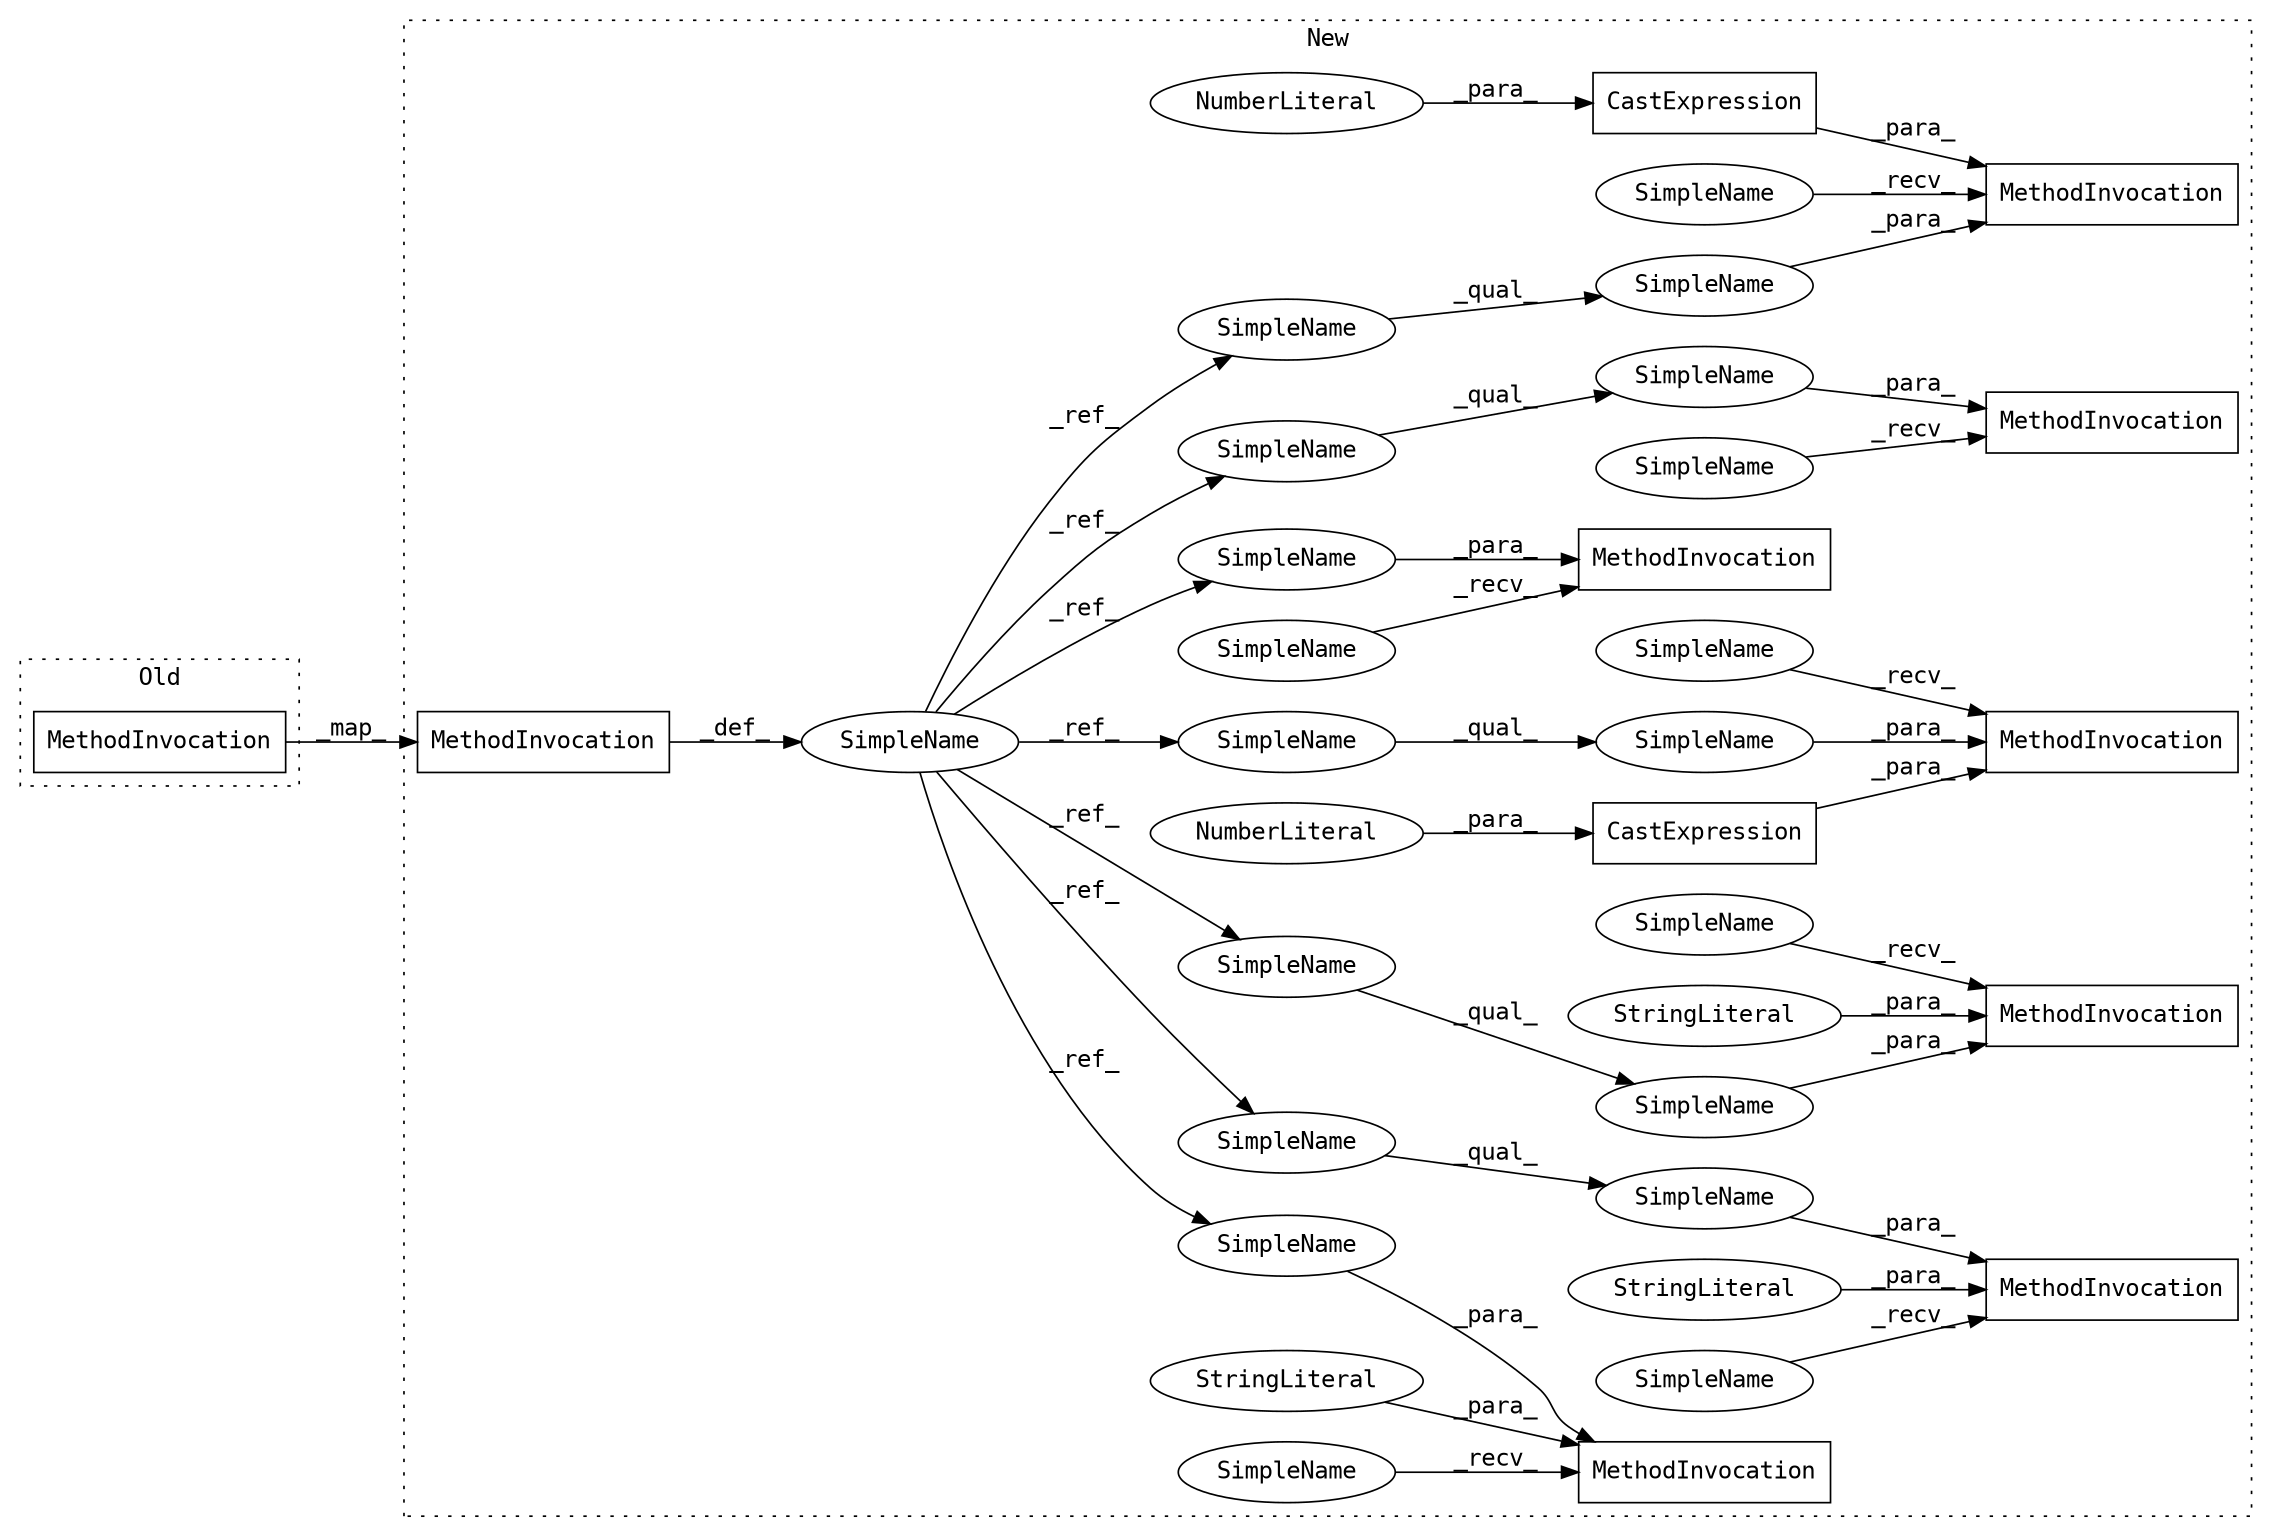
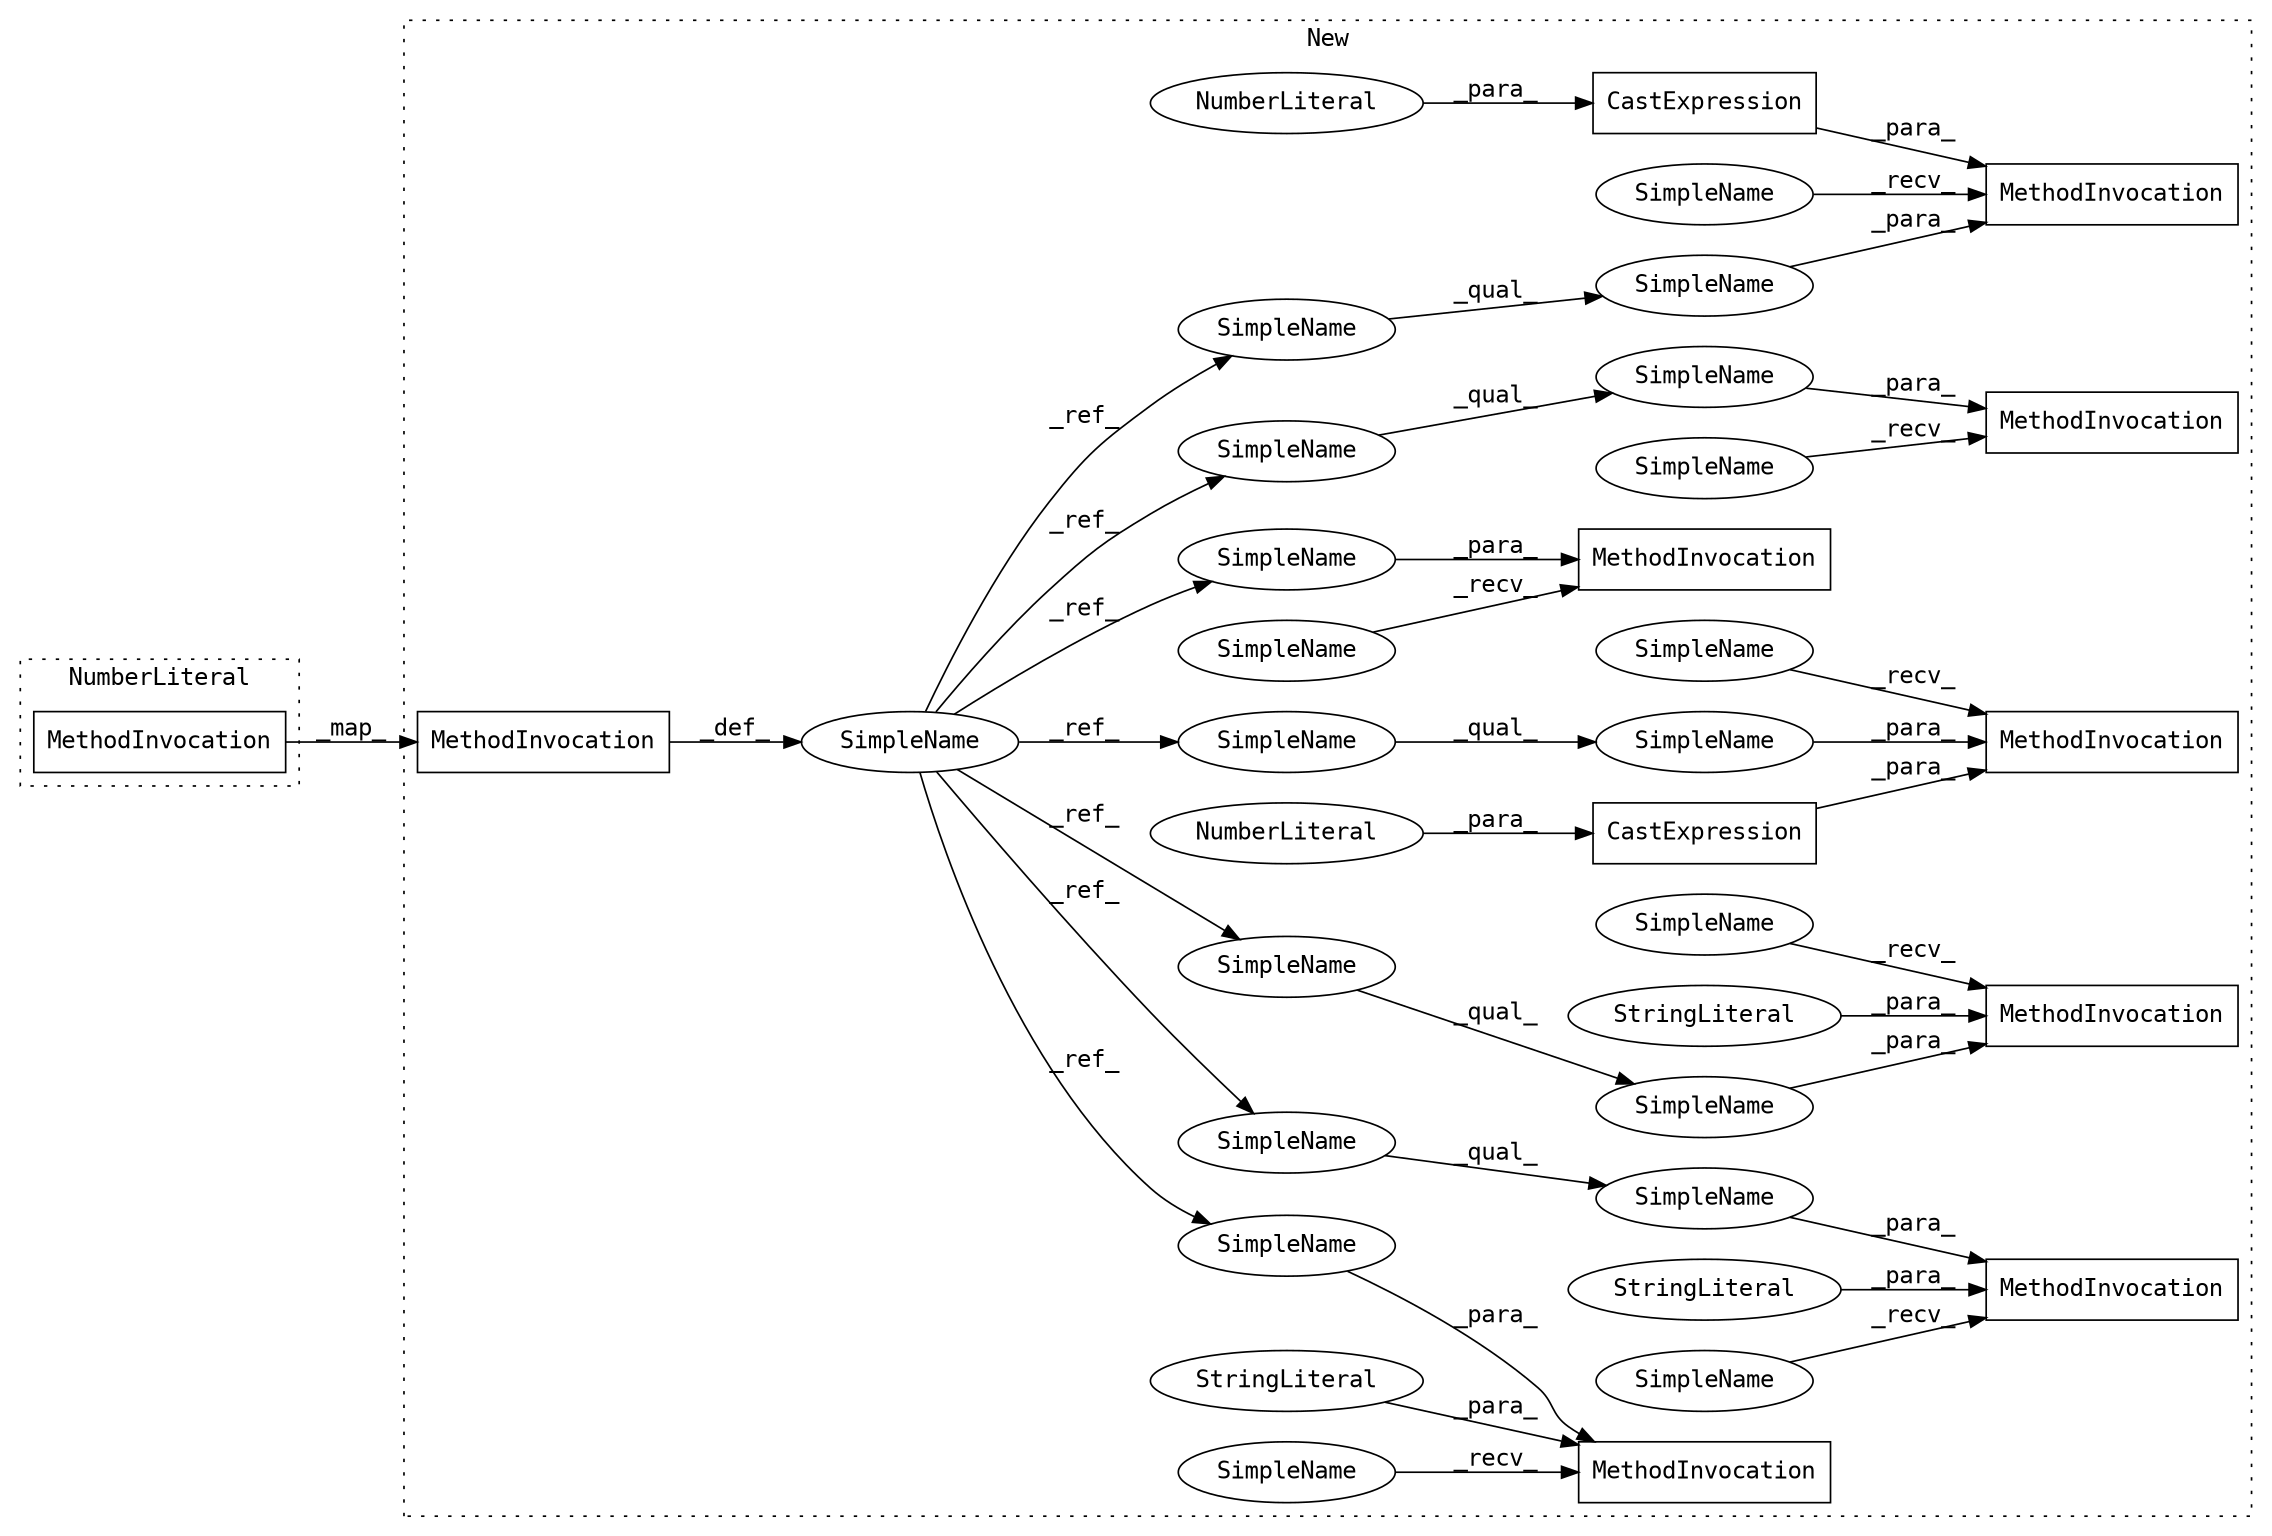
(160, 679) -> (160, 679)
